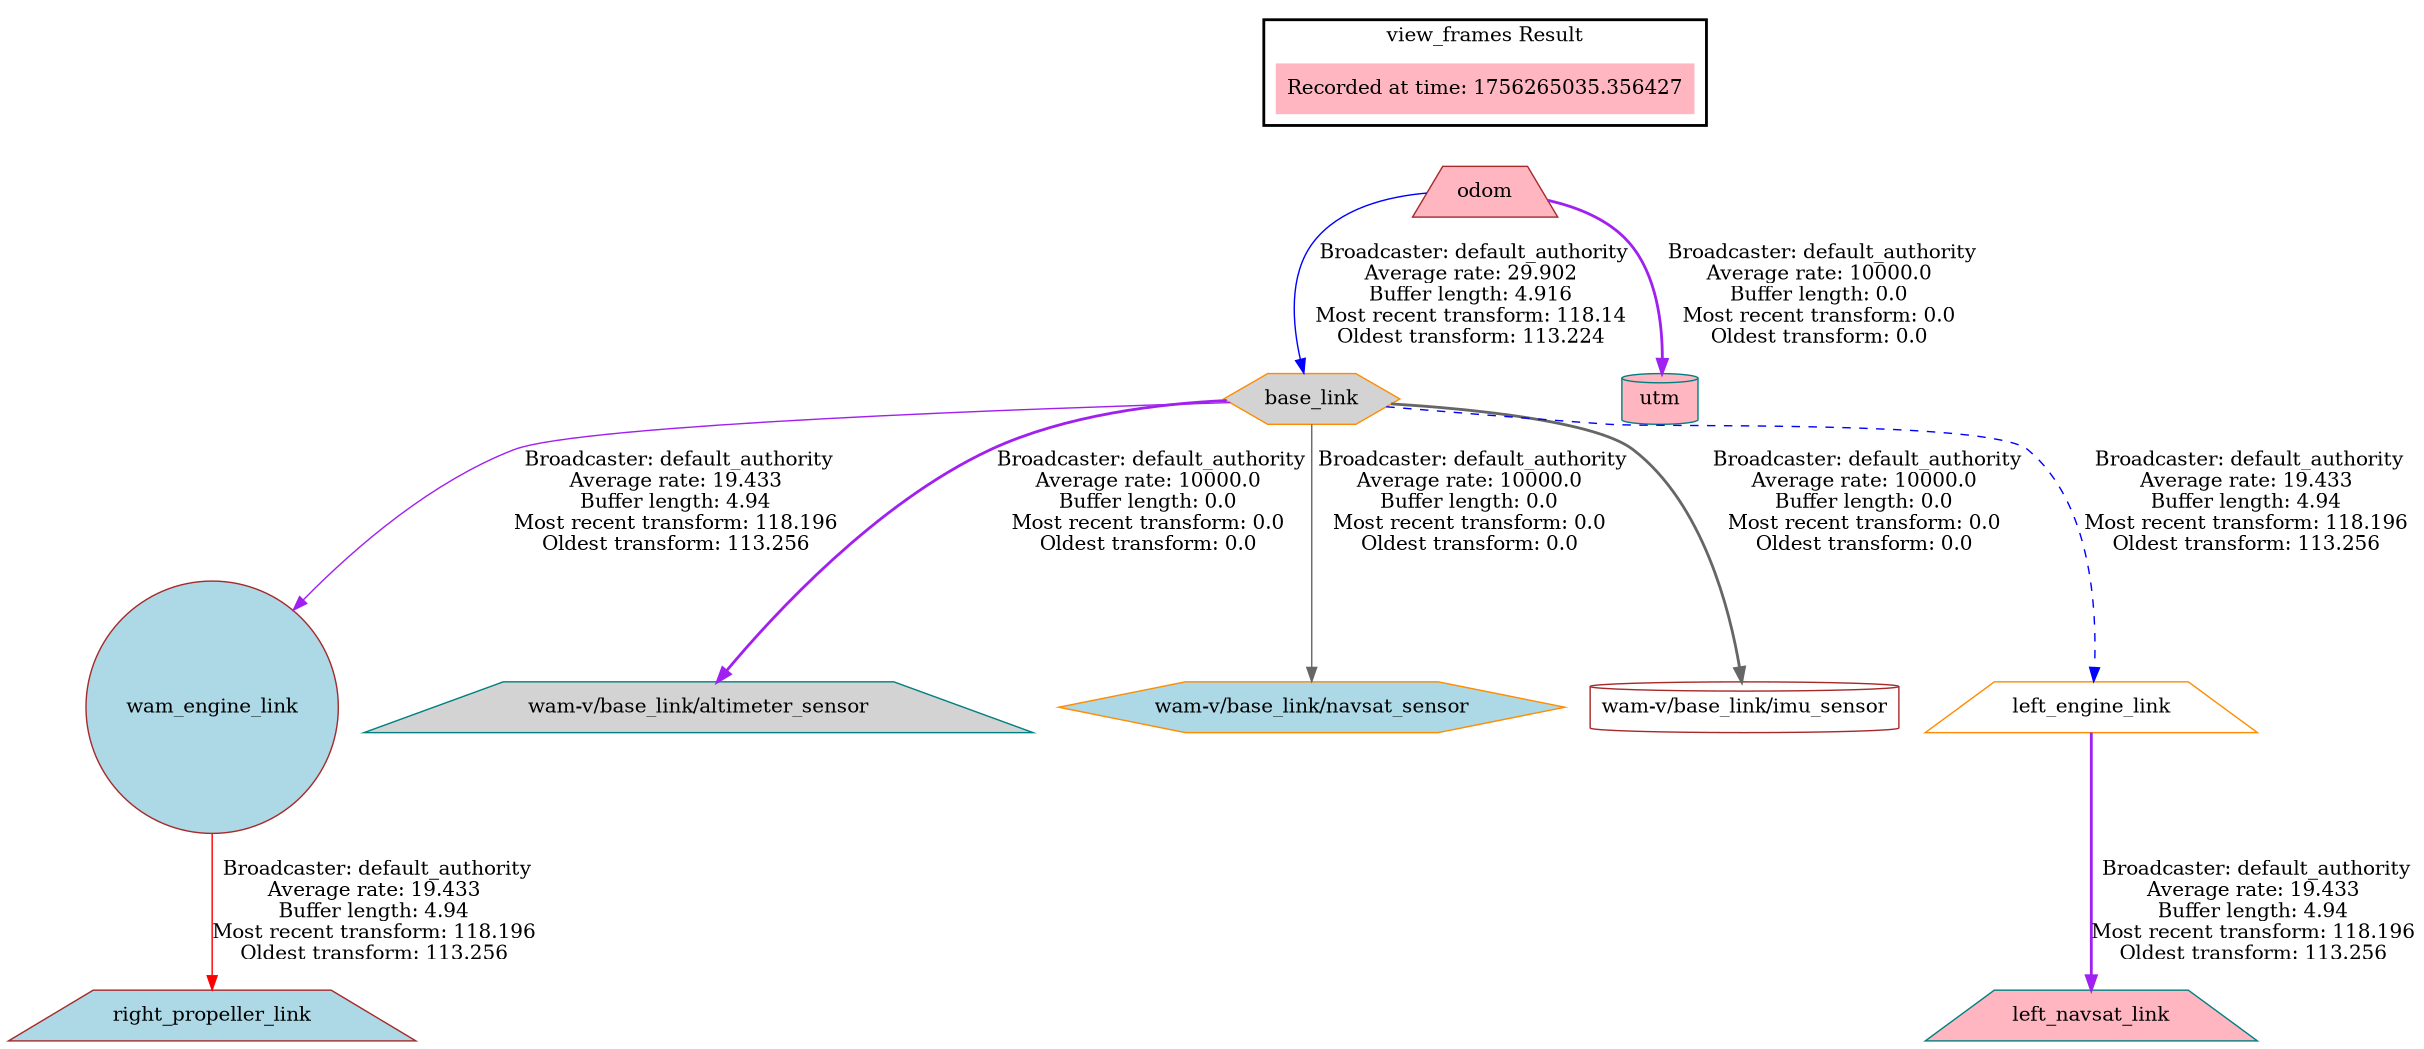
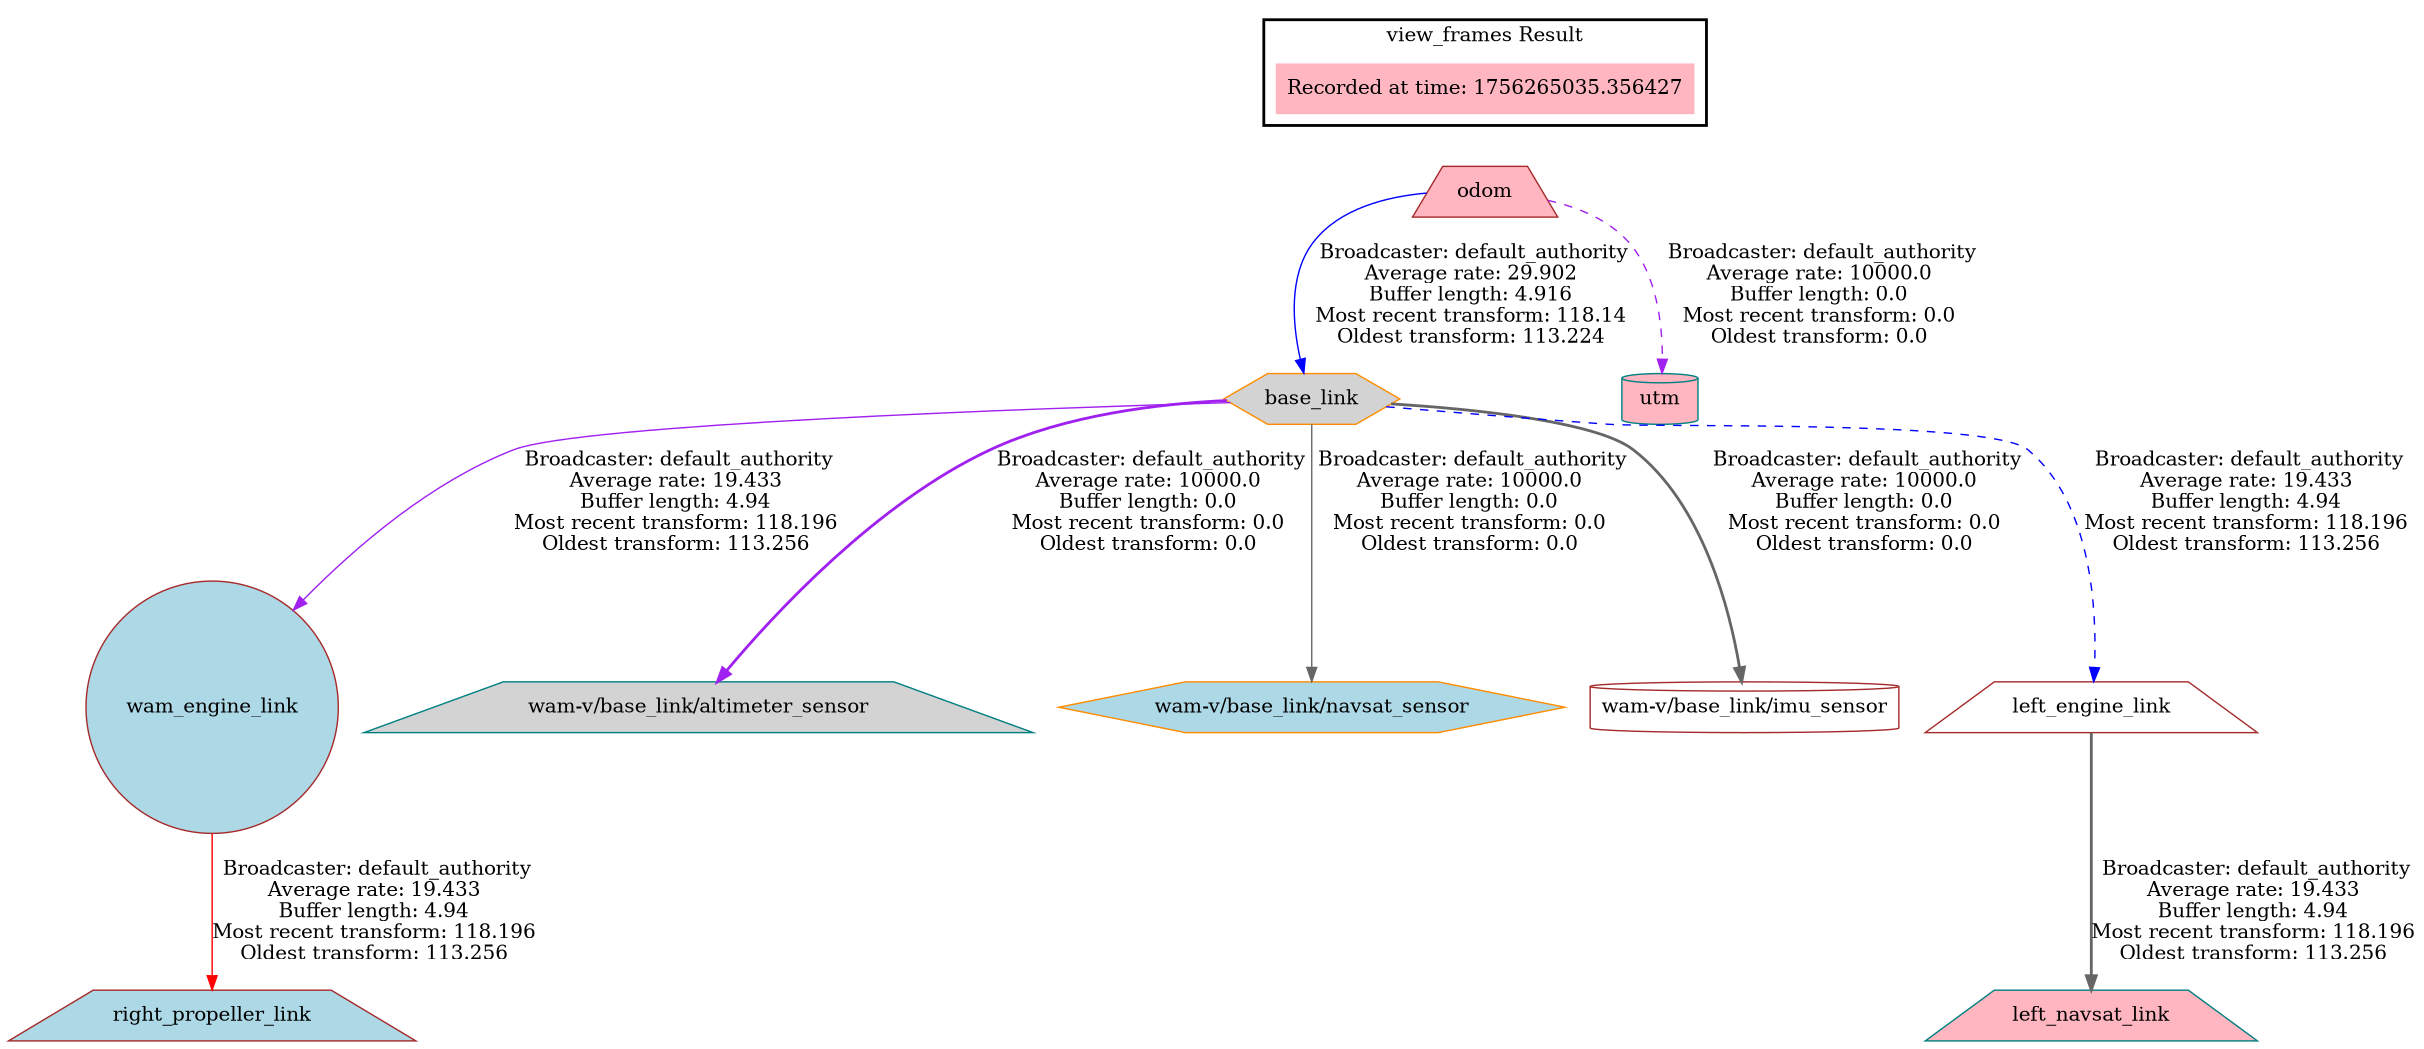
(1638, 255) -> (1638, 255)
(2091, 707) -> (2091, 707)
(2091, 854) -> (2091, 854)
